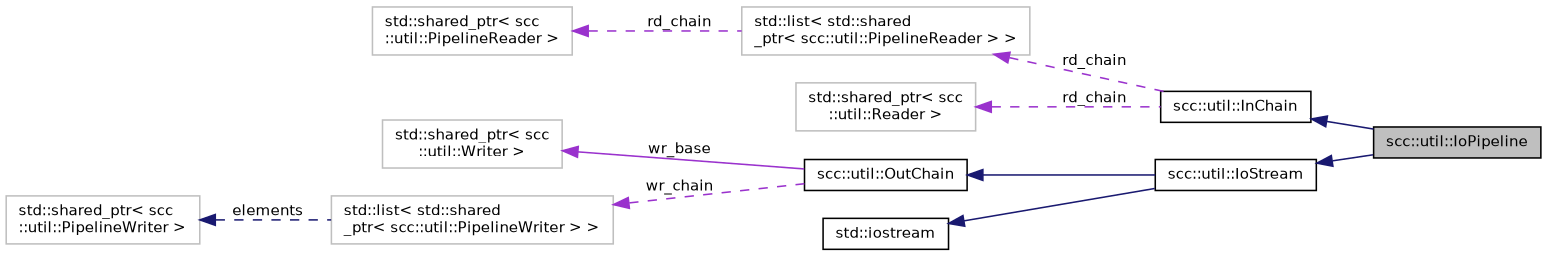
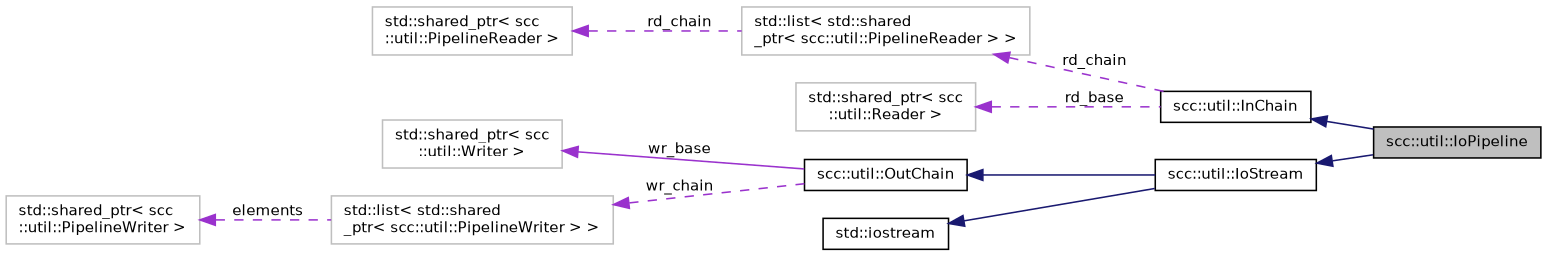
(1093, 98) -> (1093, 98)
(273, 220) -> (273, 220)
